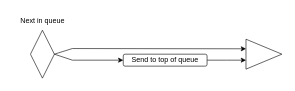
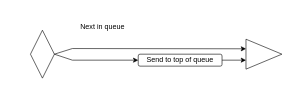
(42, 21) -> (102, 27)
(165, 60) -> (180, 60)
